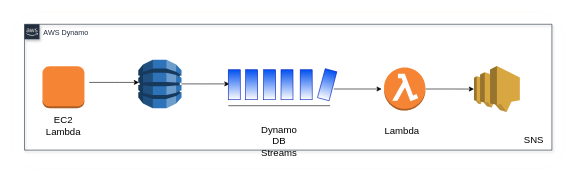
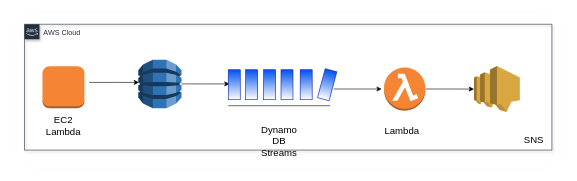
(63, 33) -> (60, 33)
